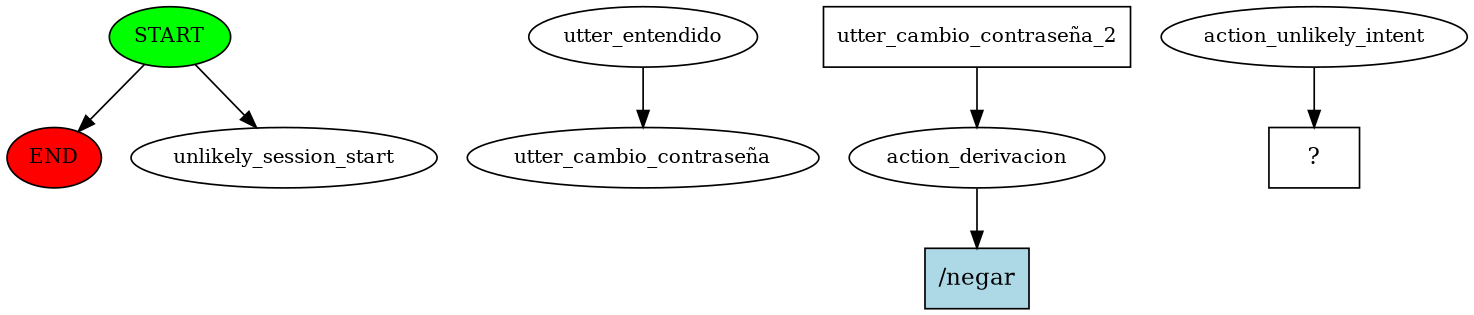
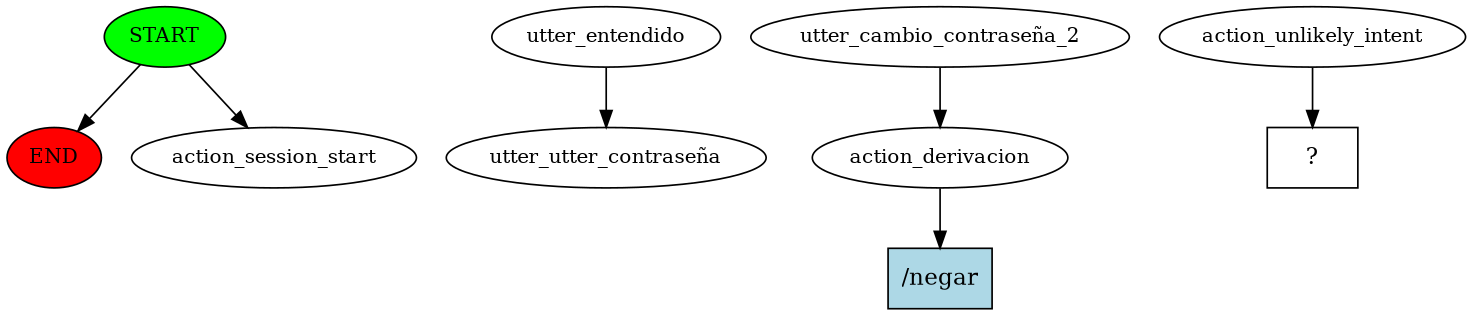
(977, 37) -> (940, 37)
(284, 158) -> (274, 158)
(643, 158) -> (606, 158)
